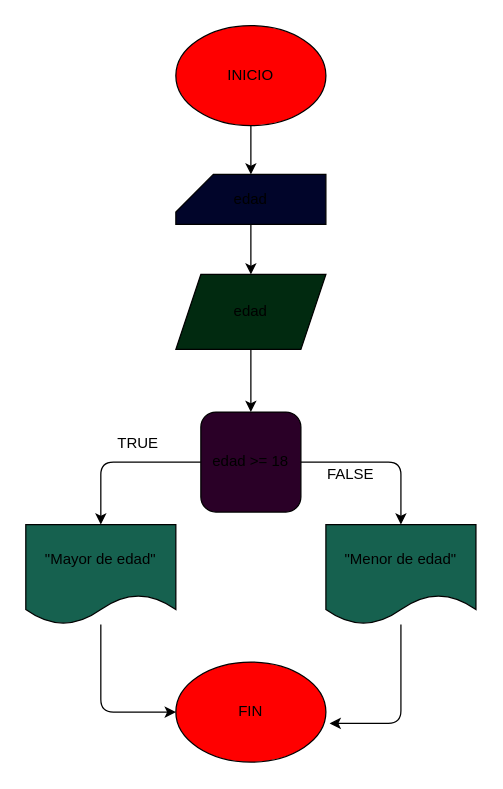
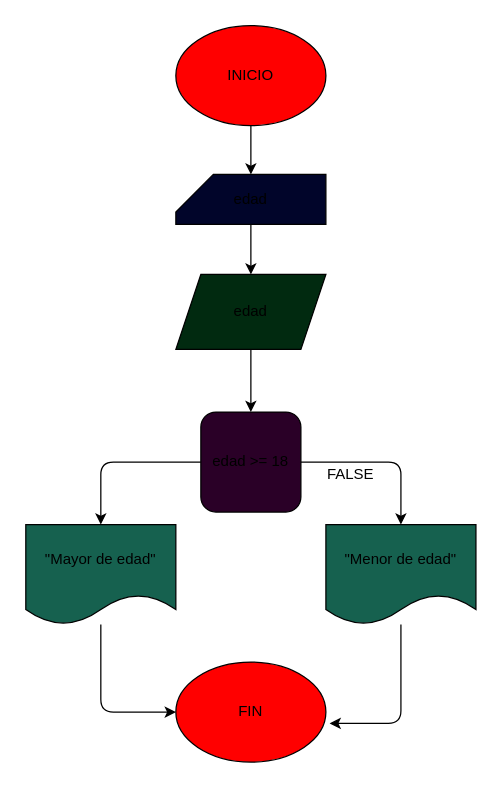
(138, 443) -> none
